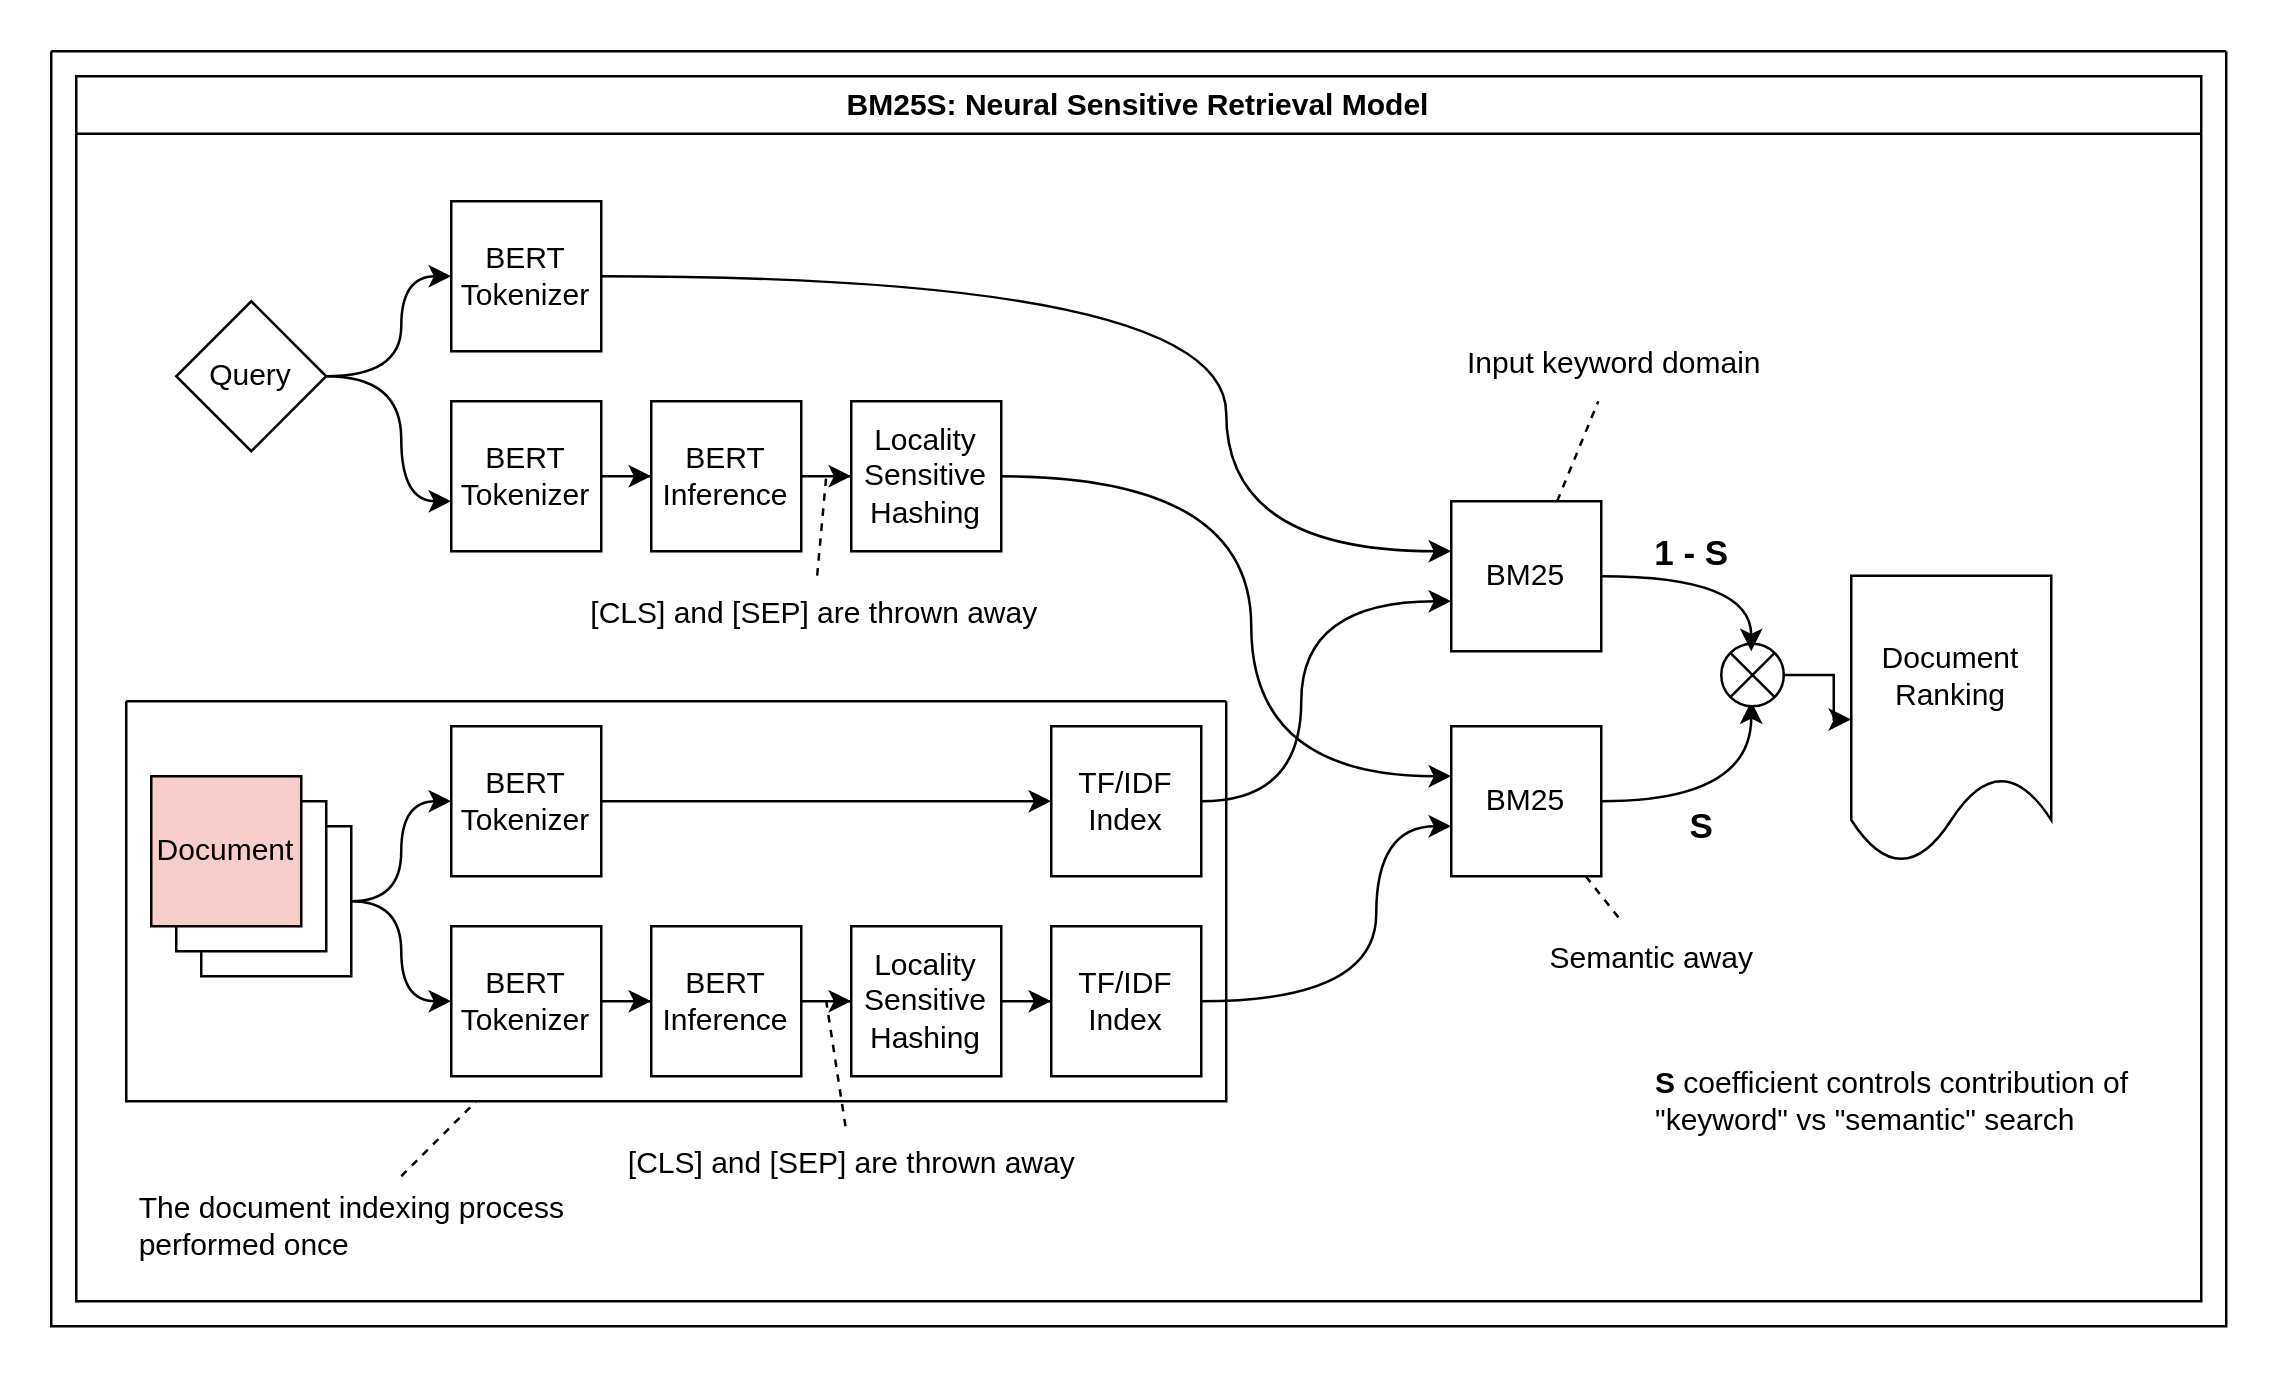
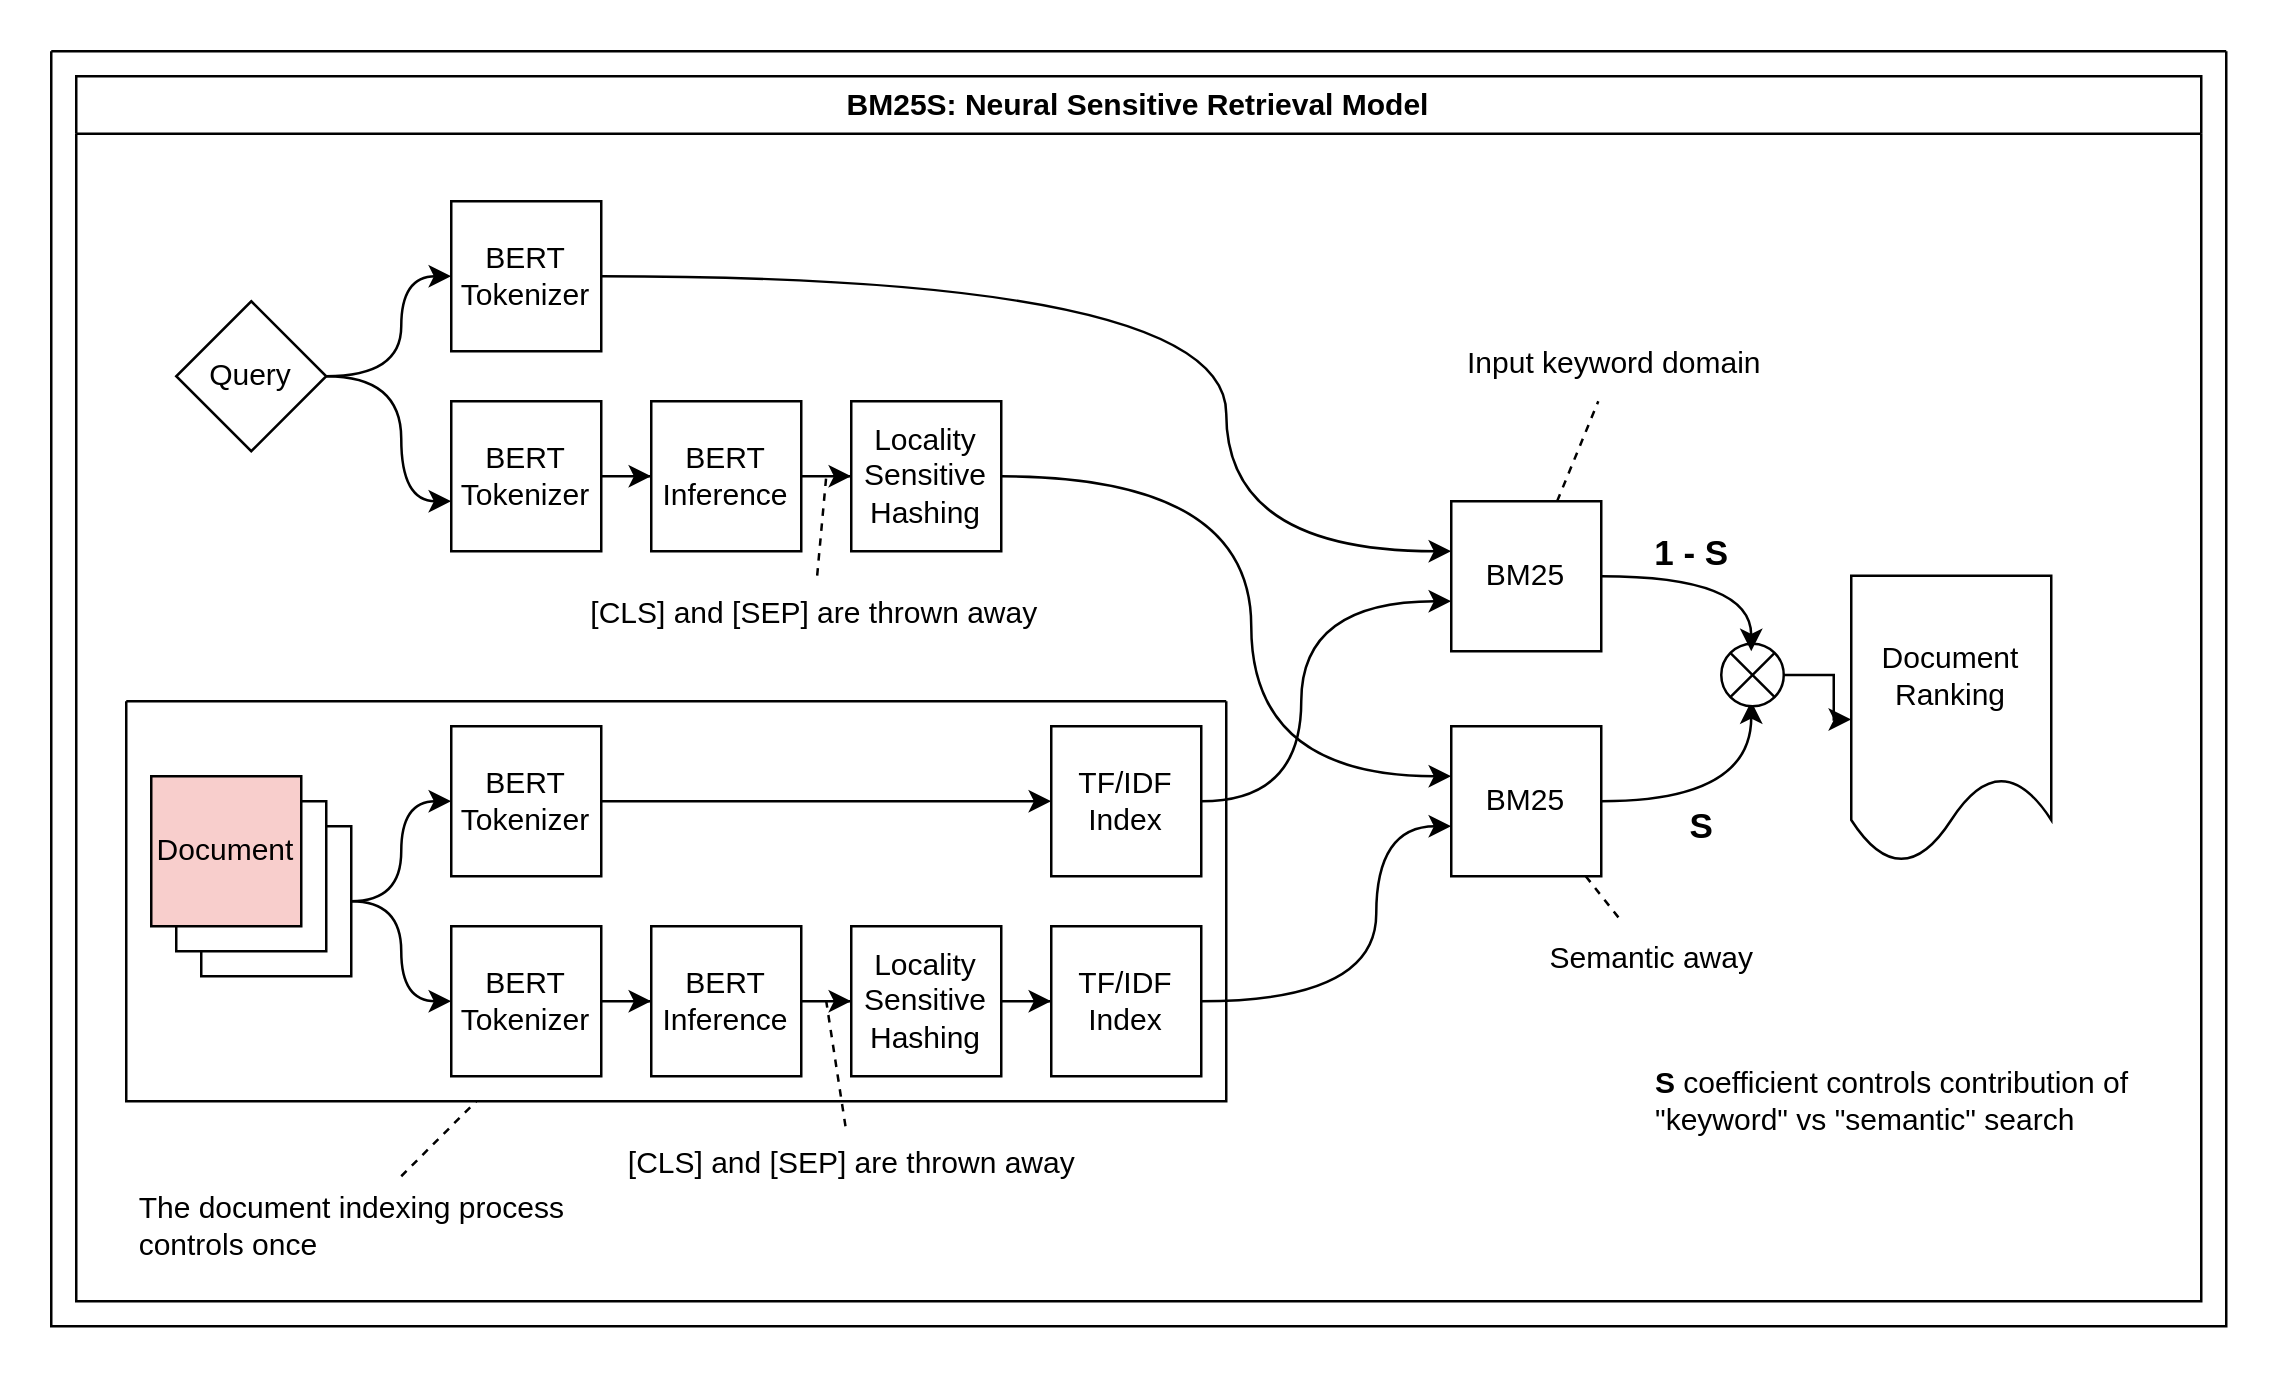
(353, 1226) -> (353, 1226)
